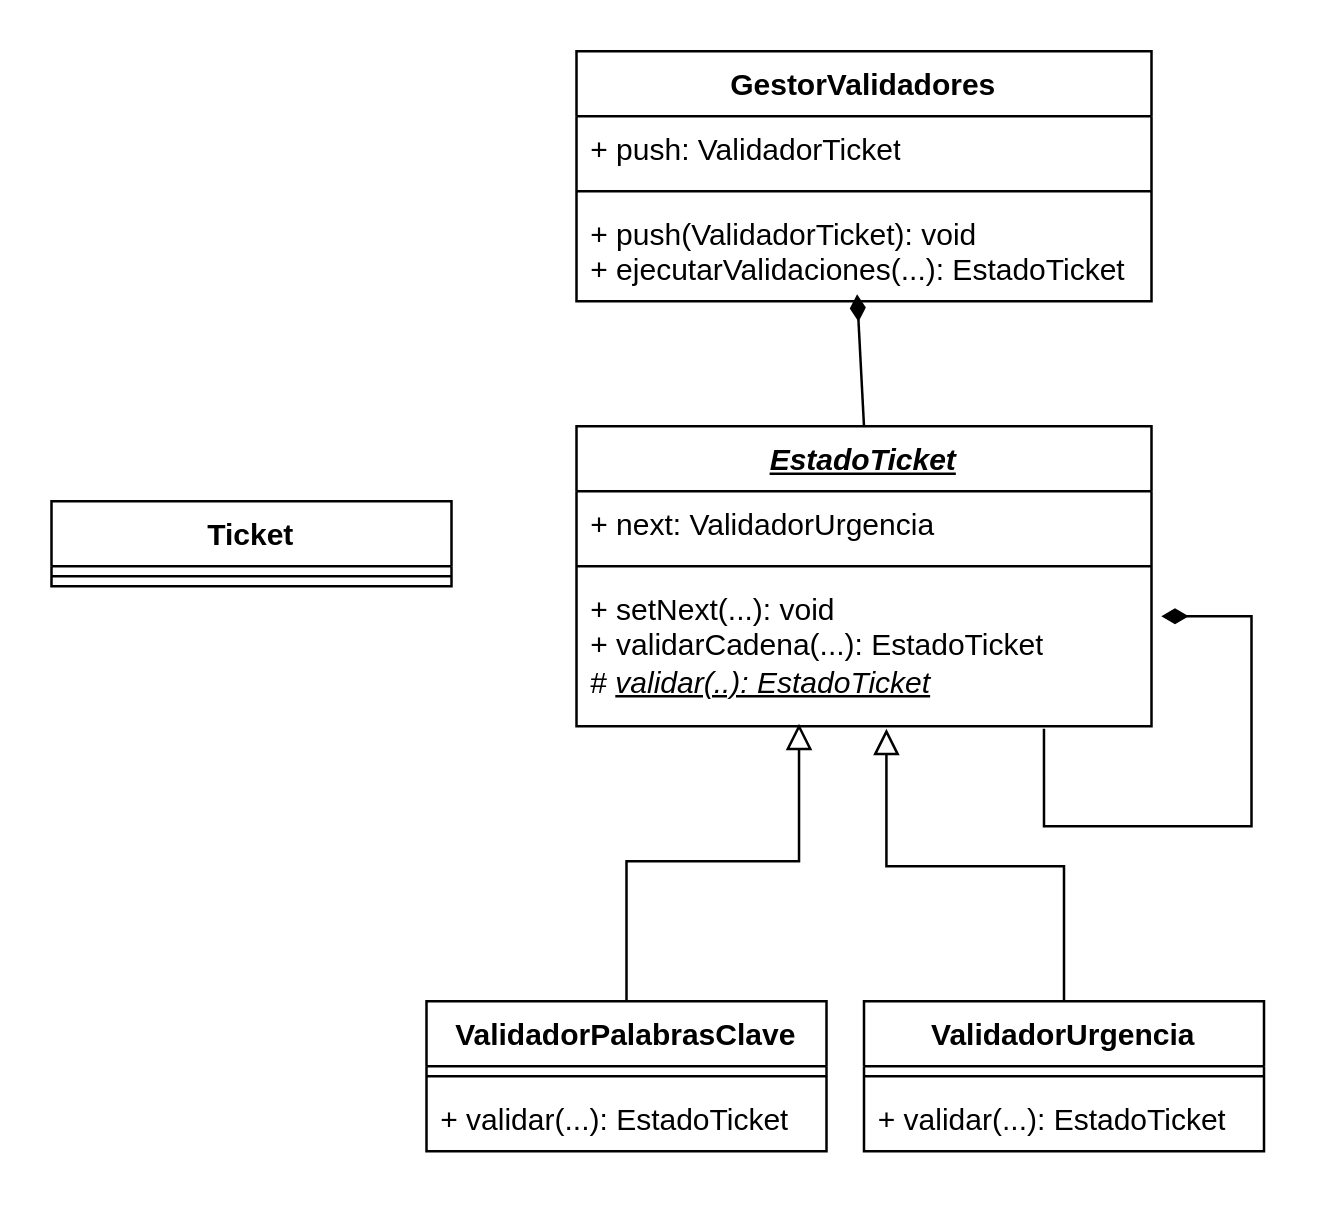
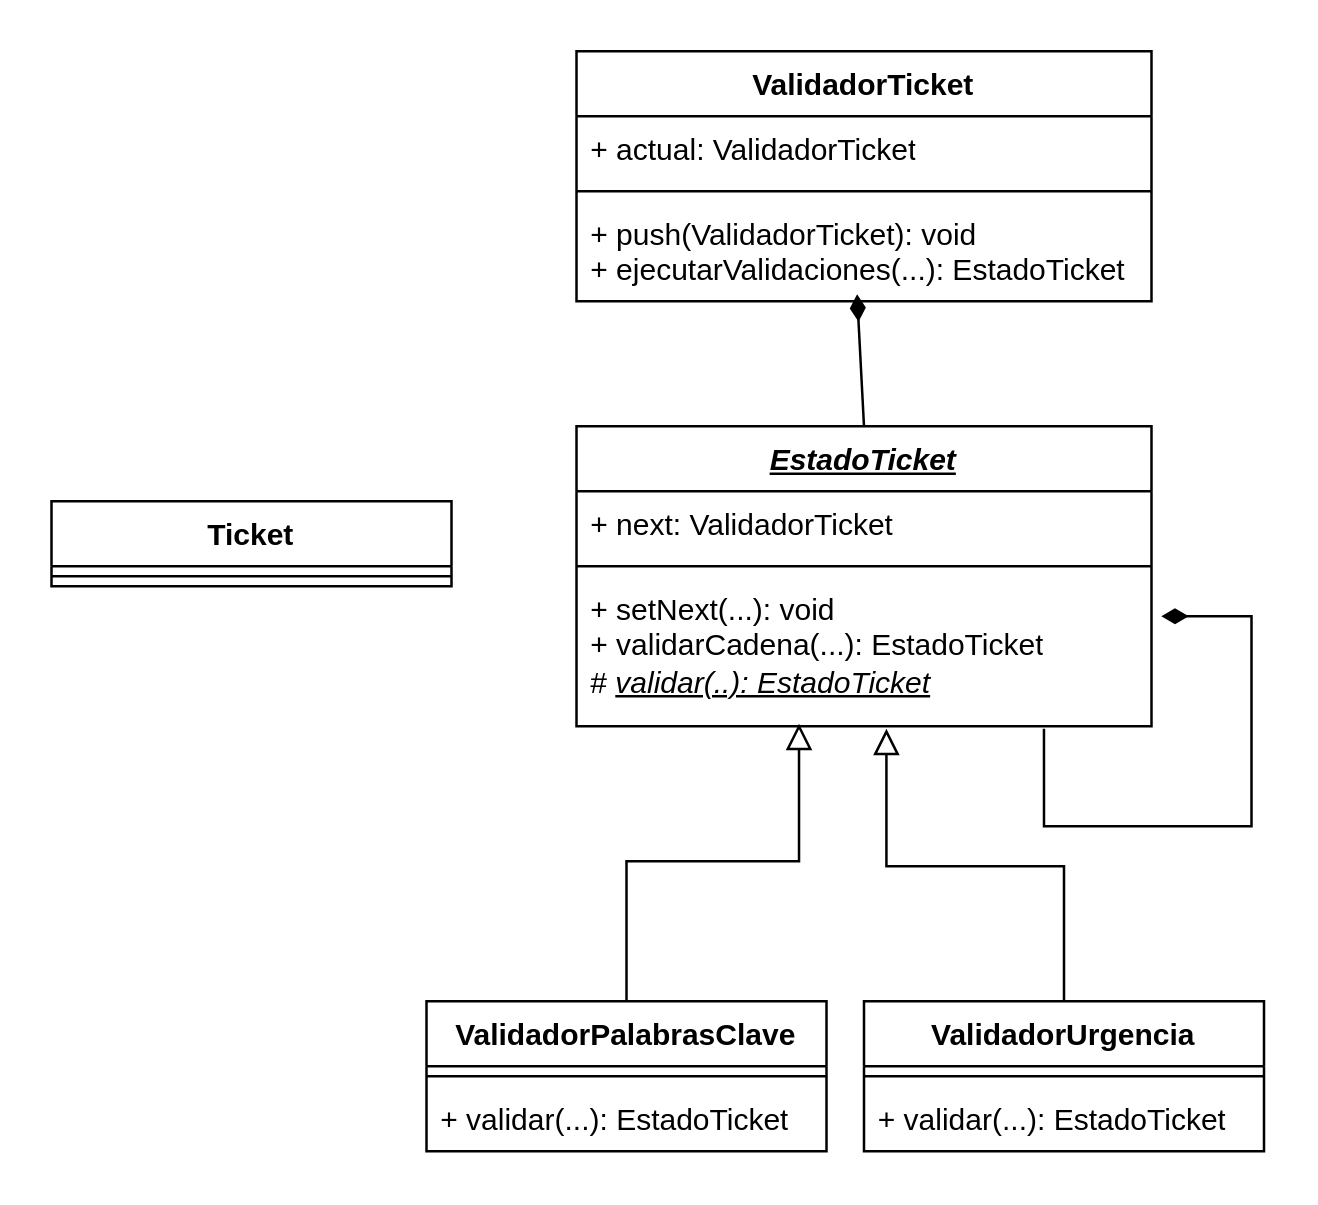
(864, 87) -> (864, 87)
(761, 152) -> (774, 152)
(778, 527) -> (761, 527)
